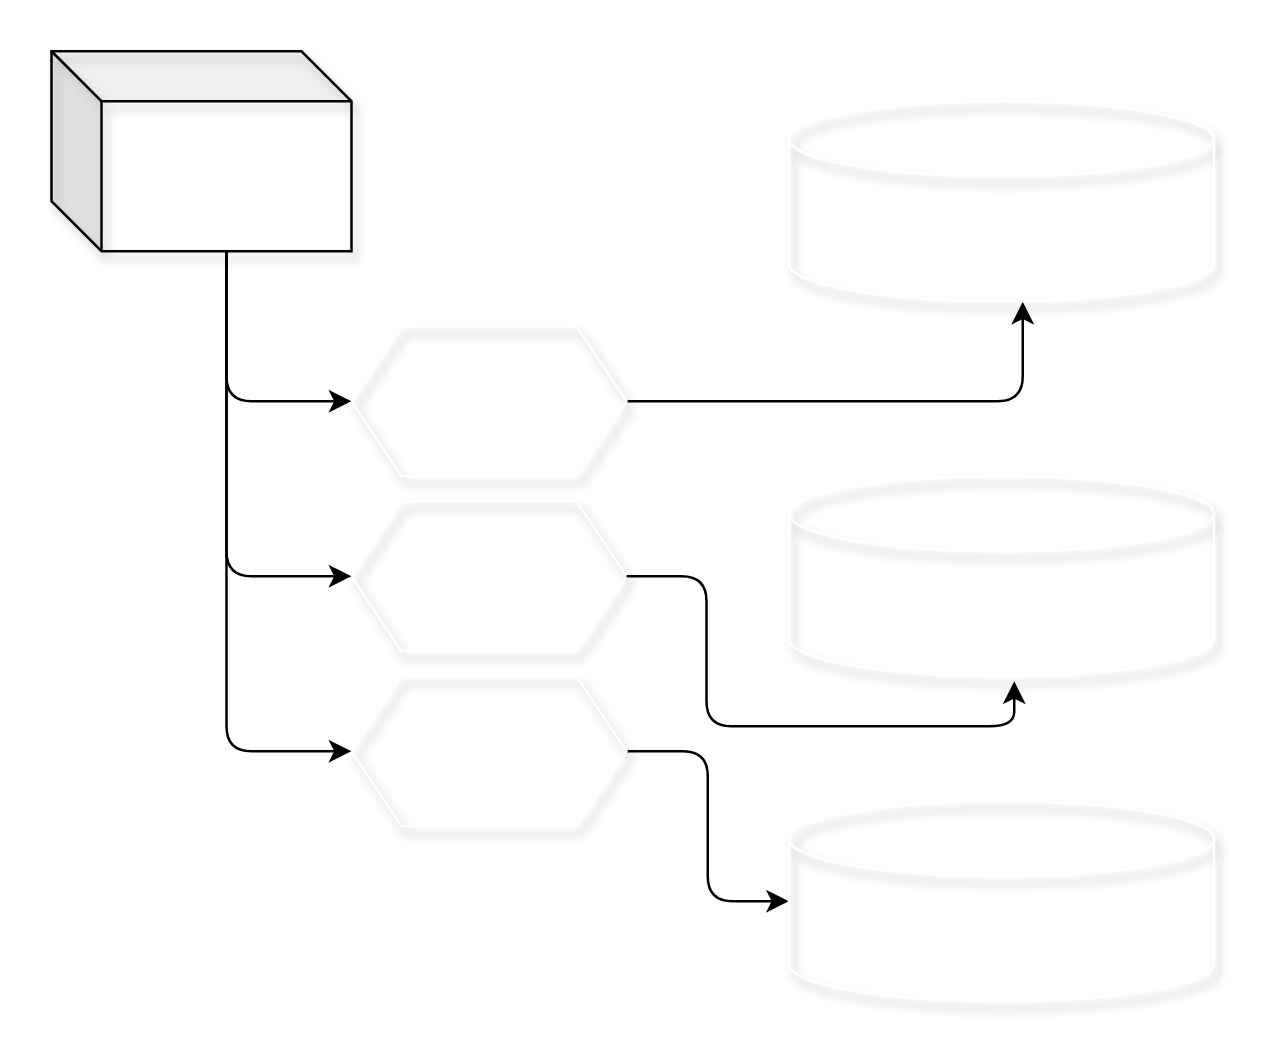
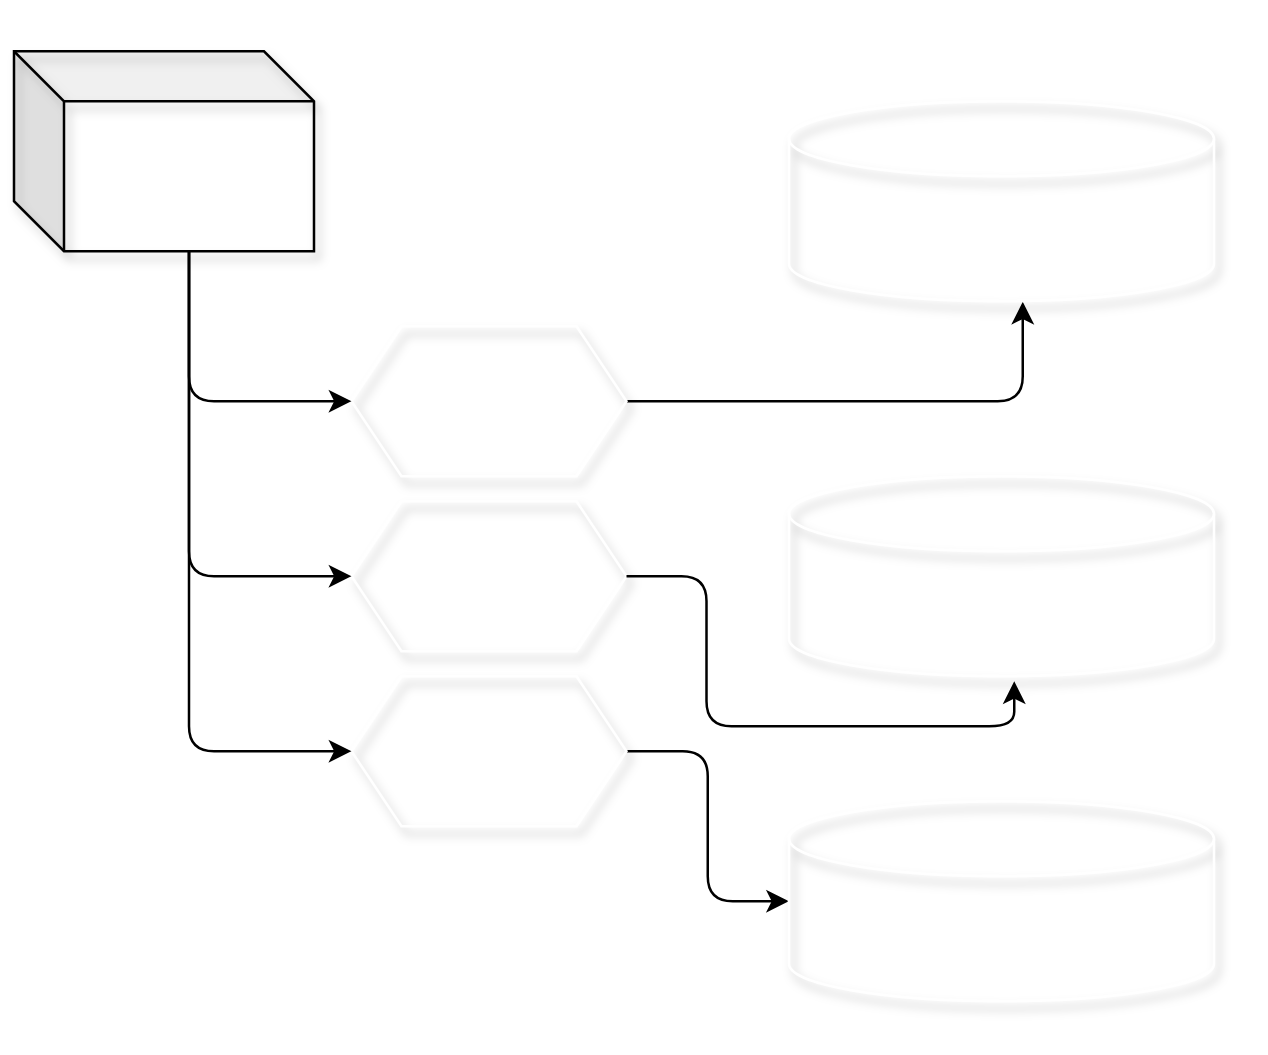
(201, 151) -> (164, 151)
